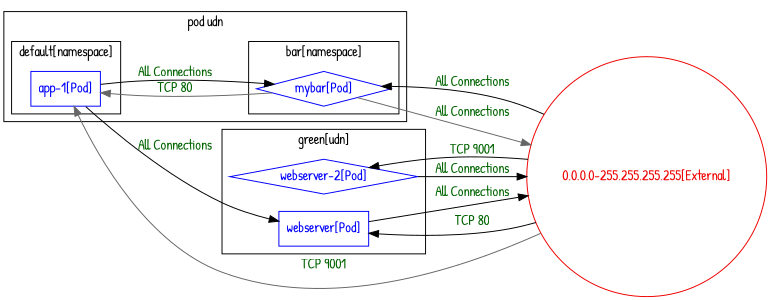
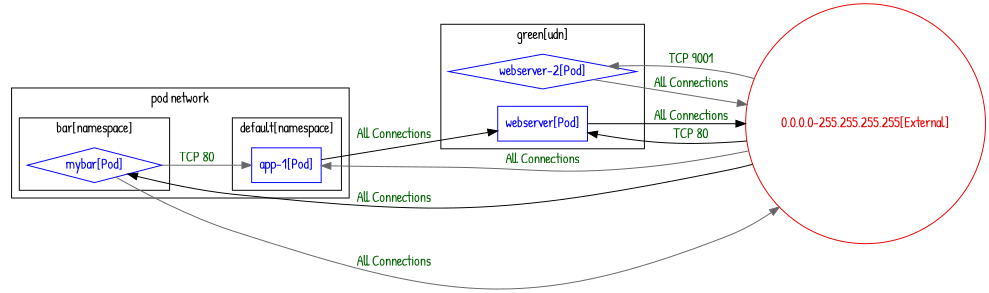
(205, 23) -> (180, 99)
(182, 80) -> none
(453, 157) -> (687, 67)
(468, 177) -> (665, 91)
(324, 265) -> (543, 160)
